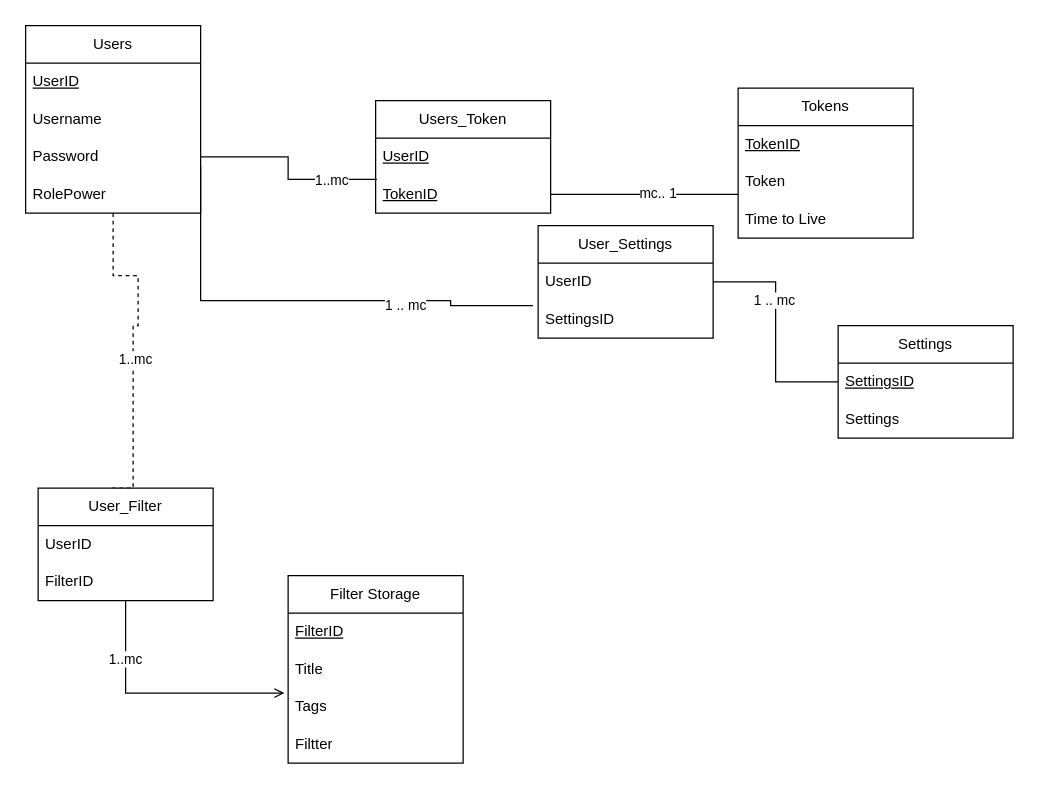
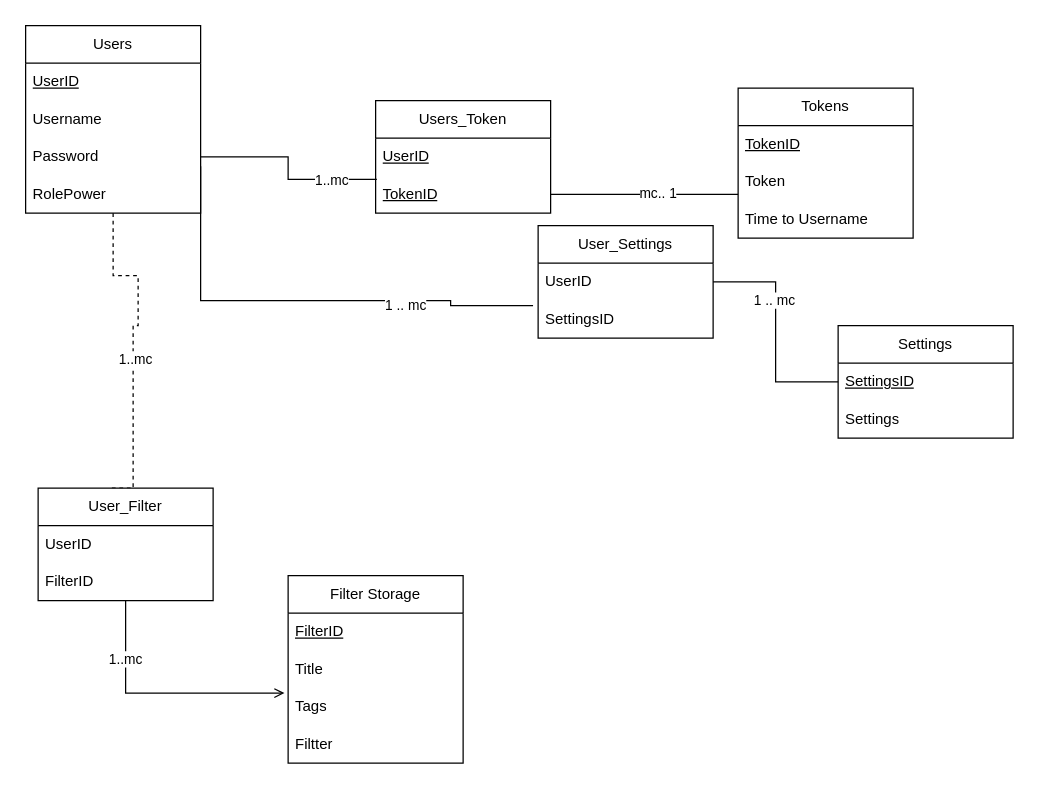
(788, 219) -> (807, 219)
